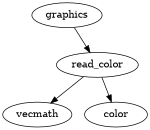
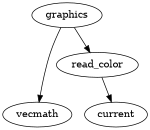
(70, 88) -> (48, 61)
(116, 115) -> (116, 115)
